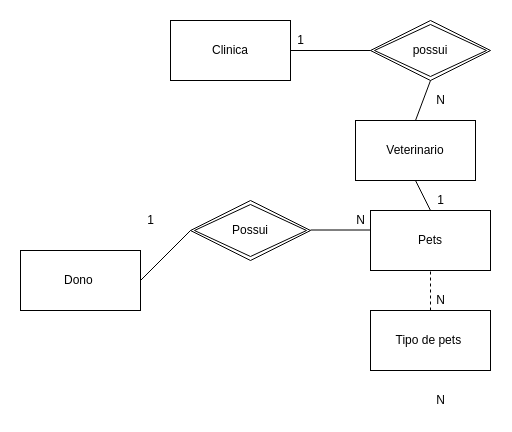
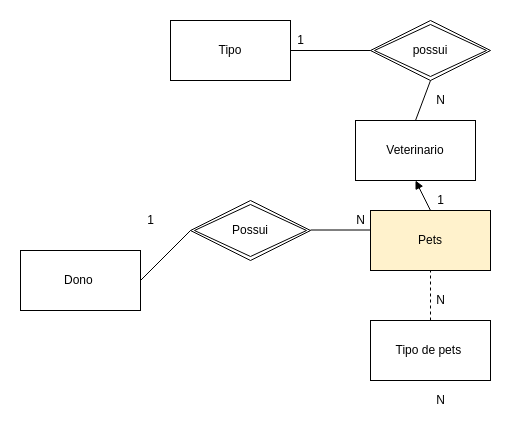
(231, 51) -> (231, 51)
(418, 186) -> (420, 190)
(431, 241) -> (431, 241)
(431, 341) -> (431, 351)
